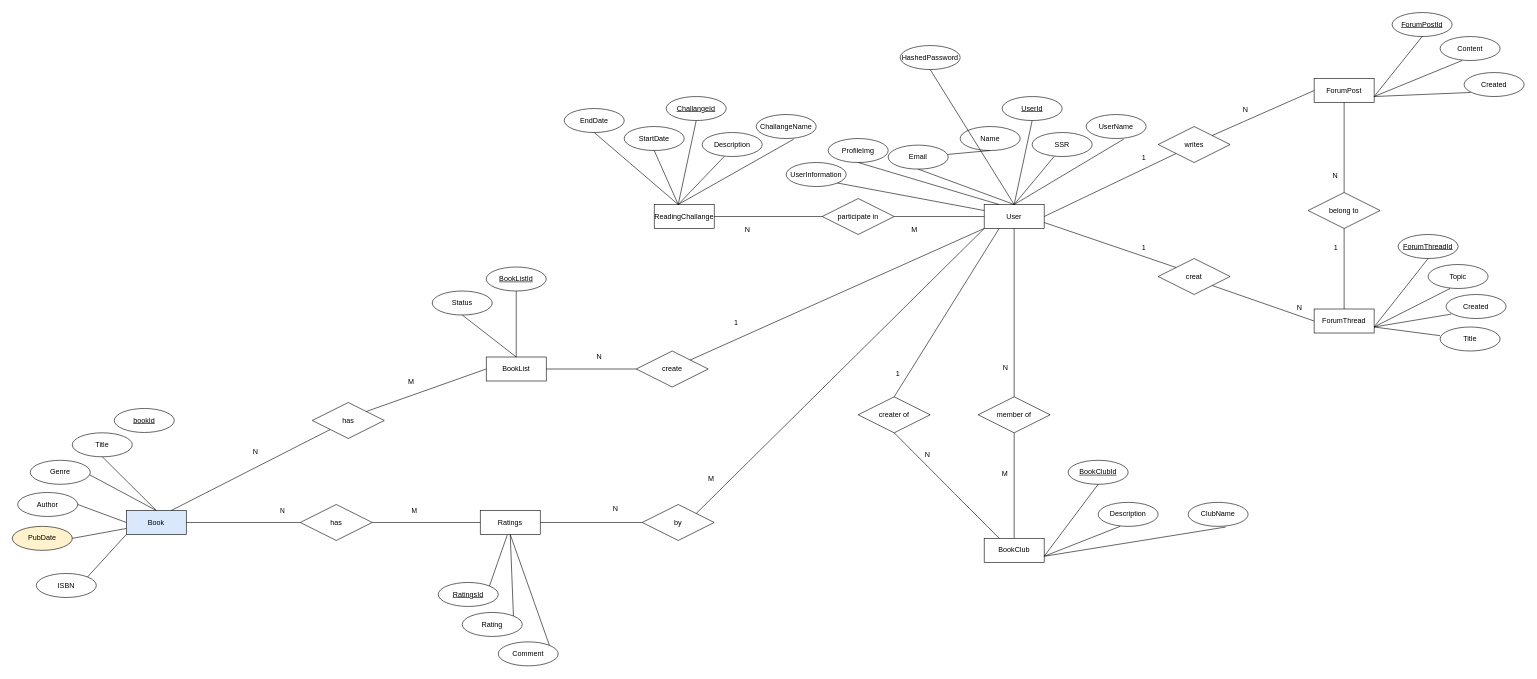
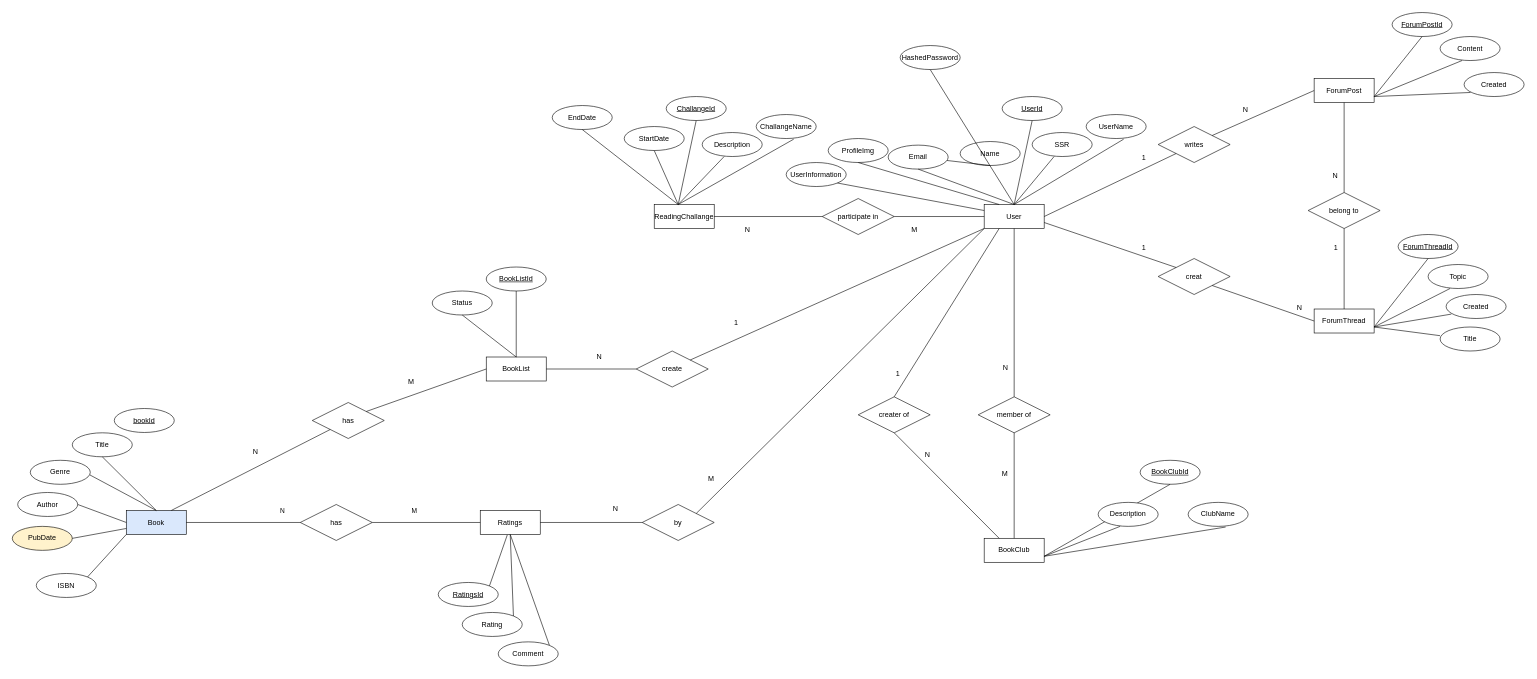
(594, 120) -> (582, 117)
(990, 138) -> (990, 153)
(1098, 472) -> (1170, 472)
